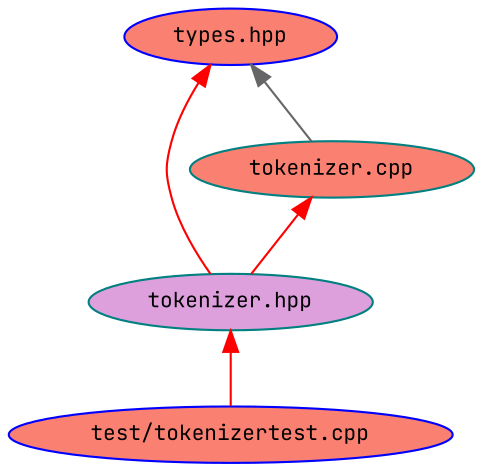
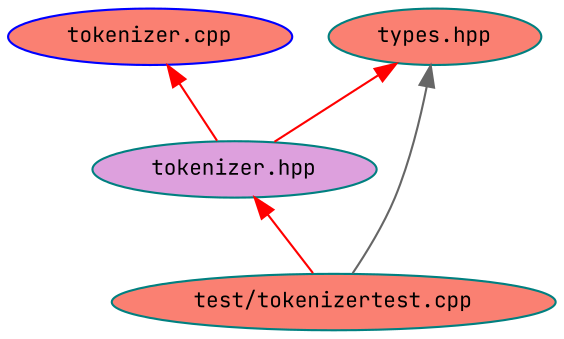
(231, 37) -> (435, 37)
(288, 112) -> (400, 184)
(332, 169) -> (150, 37)
(231, 435) -> (334, 302)
